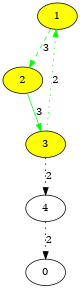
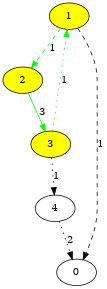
(46, 48) -> (53, 48)
(56, 80) -> (65, 80)
none -> (97, 139)
(49, 176) -> (57, 176)
